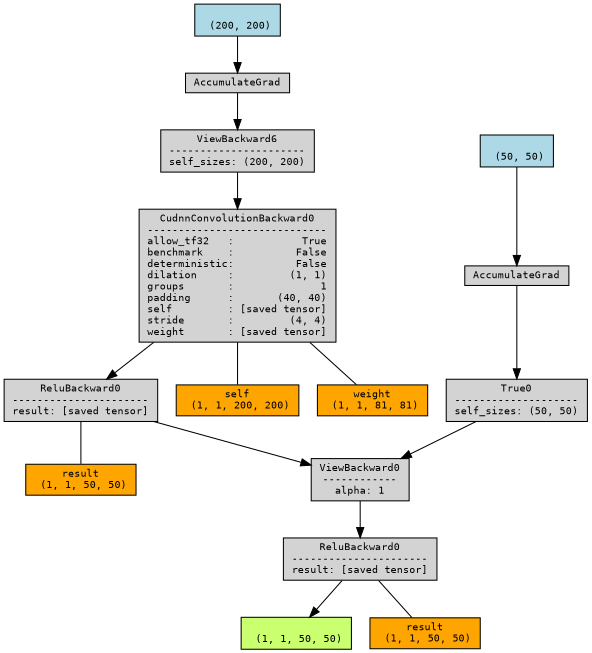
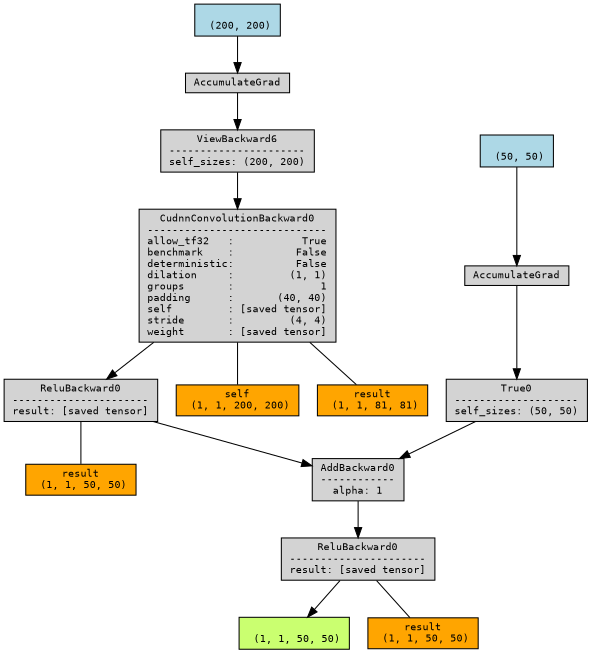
(373, 400) -> (373, 400)
(360, 480) -> (358, 480)
